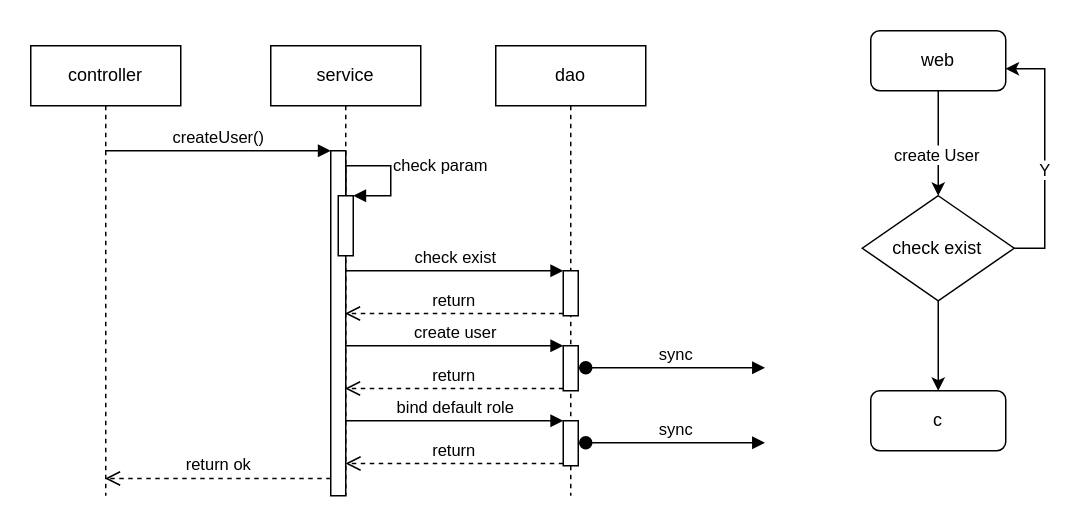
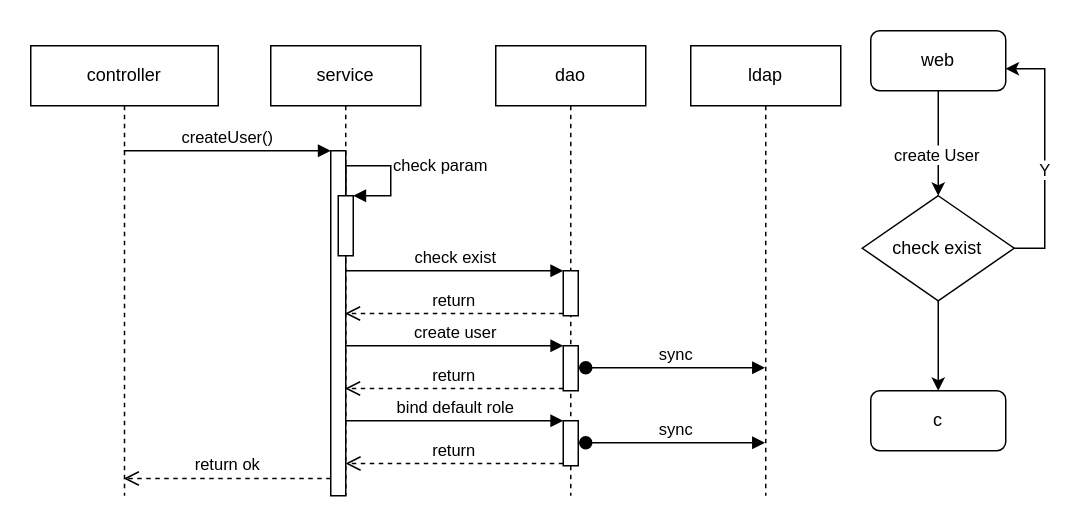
(106, 271) -> (125, 271)
none -> (766, 271)
